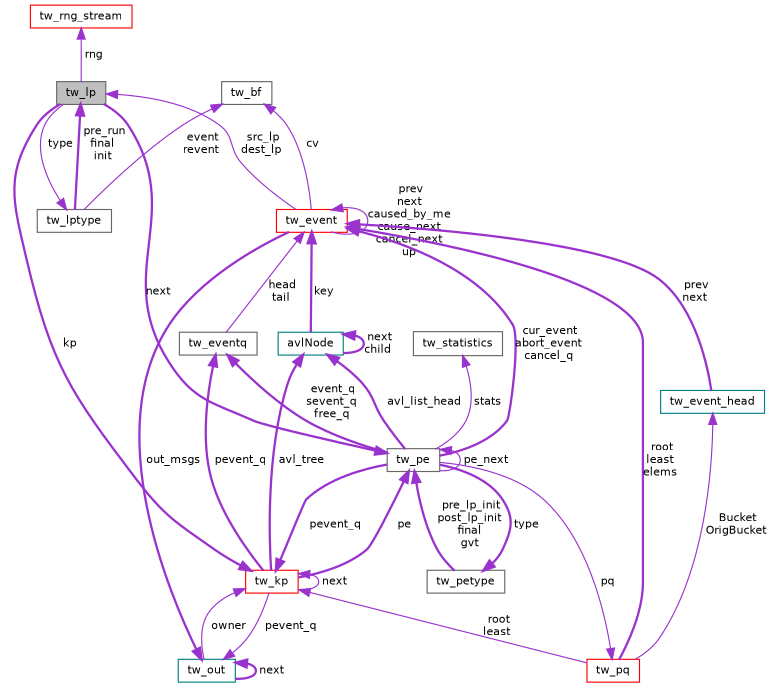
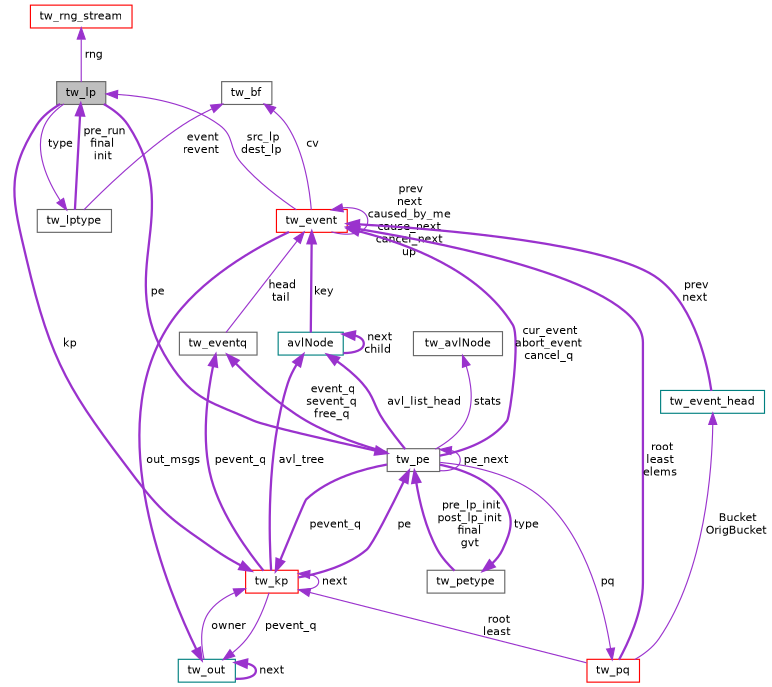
(157, 292) -> (157, 292)
(458, 344) -> (458, 344)
